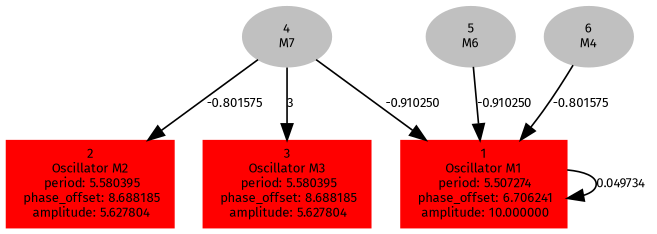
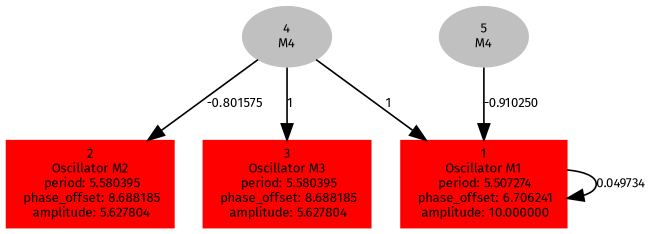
(589, 37) -> none
(287, 43) -> (287, 43)
(471, 43) -> (484, 43)
(293, 104) -> (293, 104)
(415, 104) -> (391, 104)
